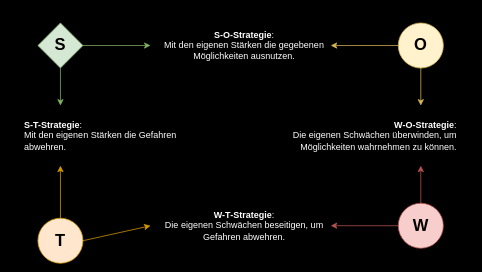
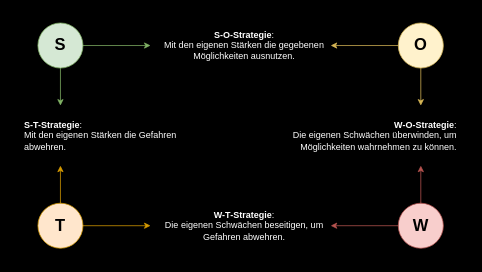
(60, 45) -> (60, 45)
(60, 240) -> (60, 225)
